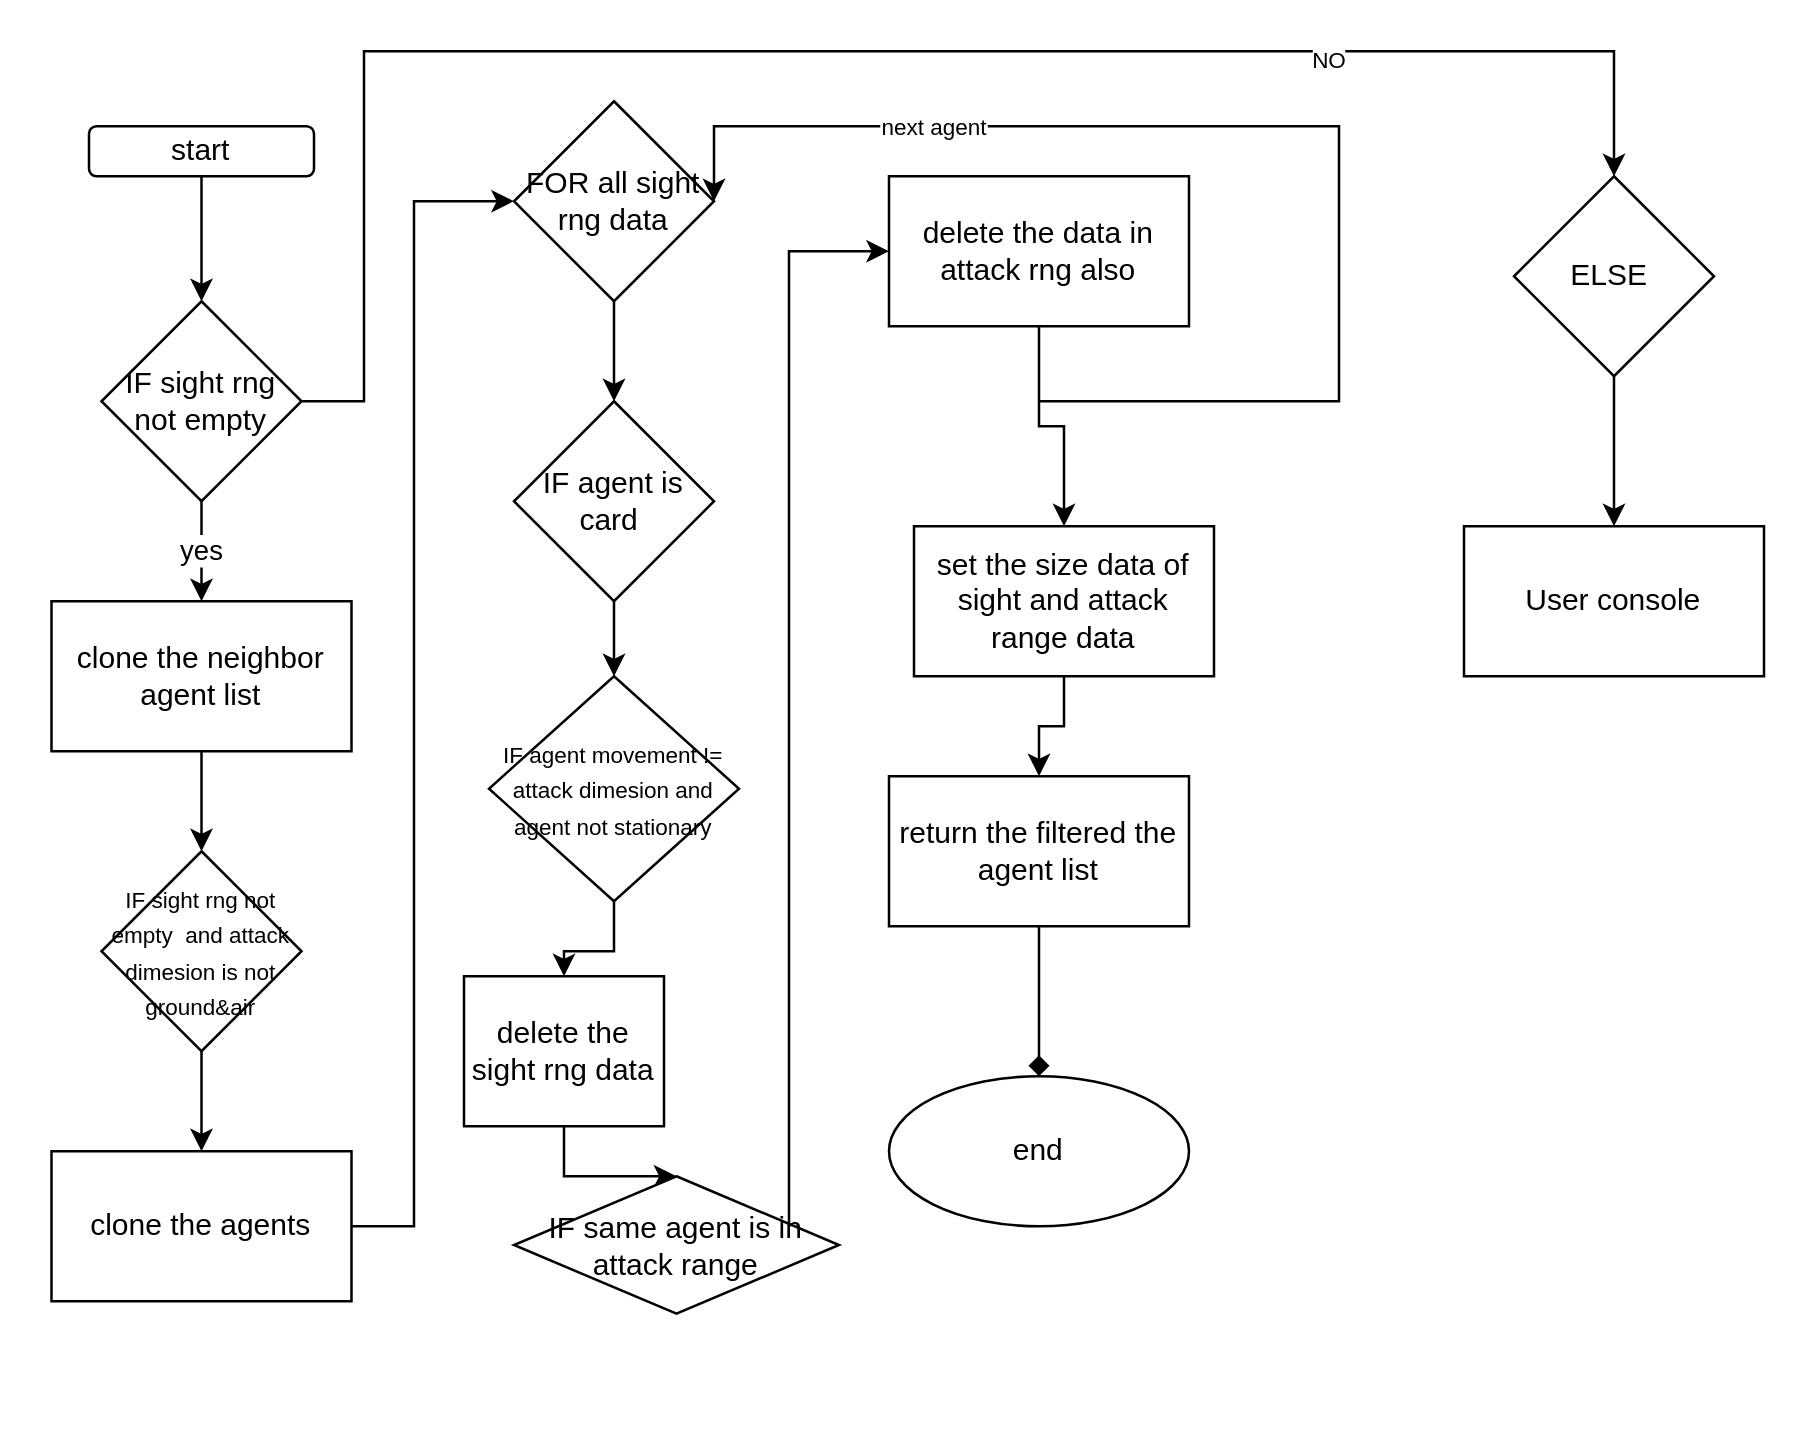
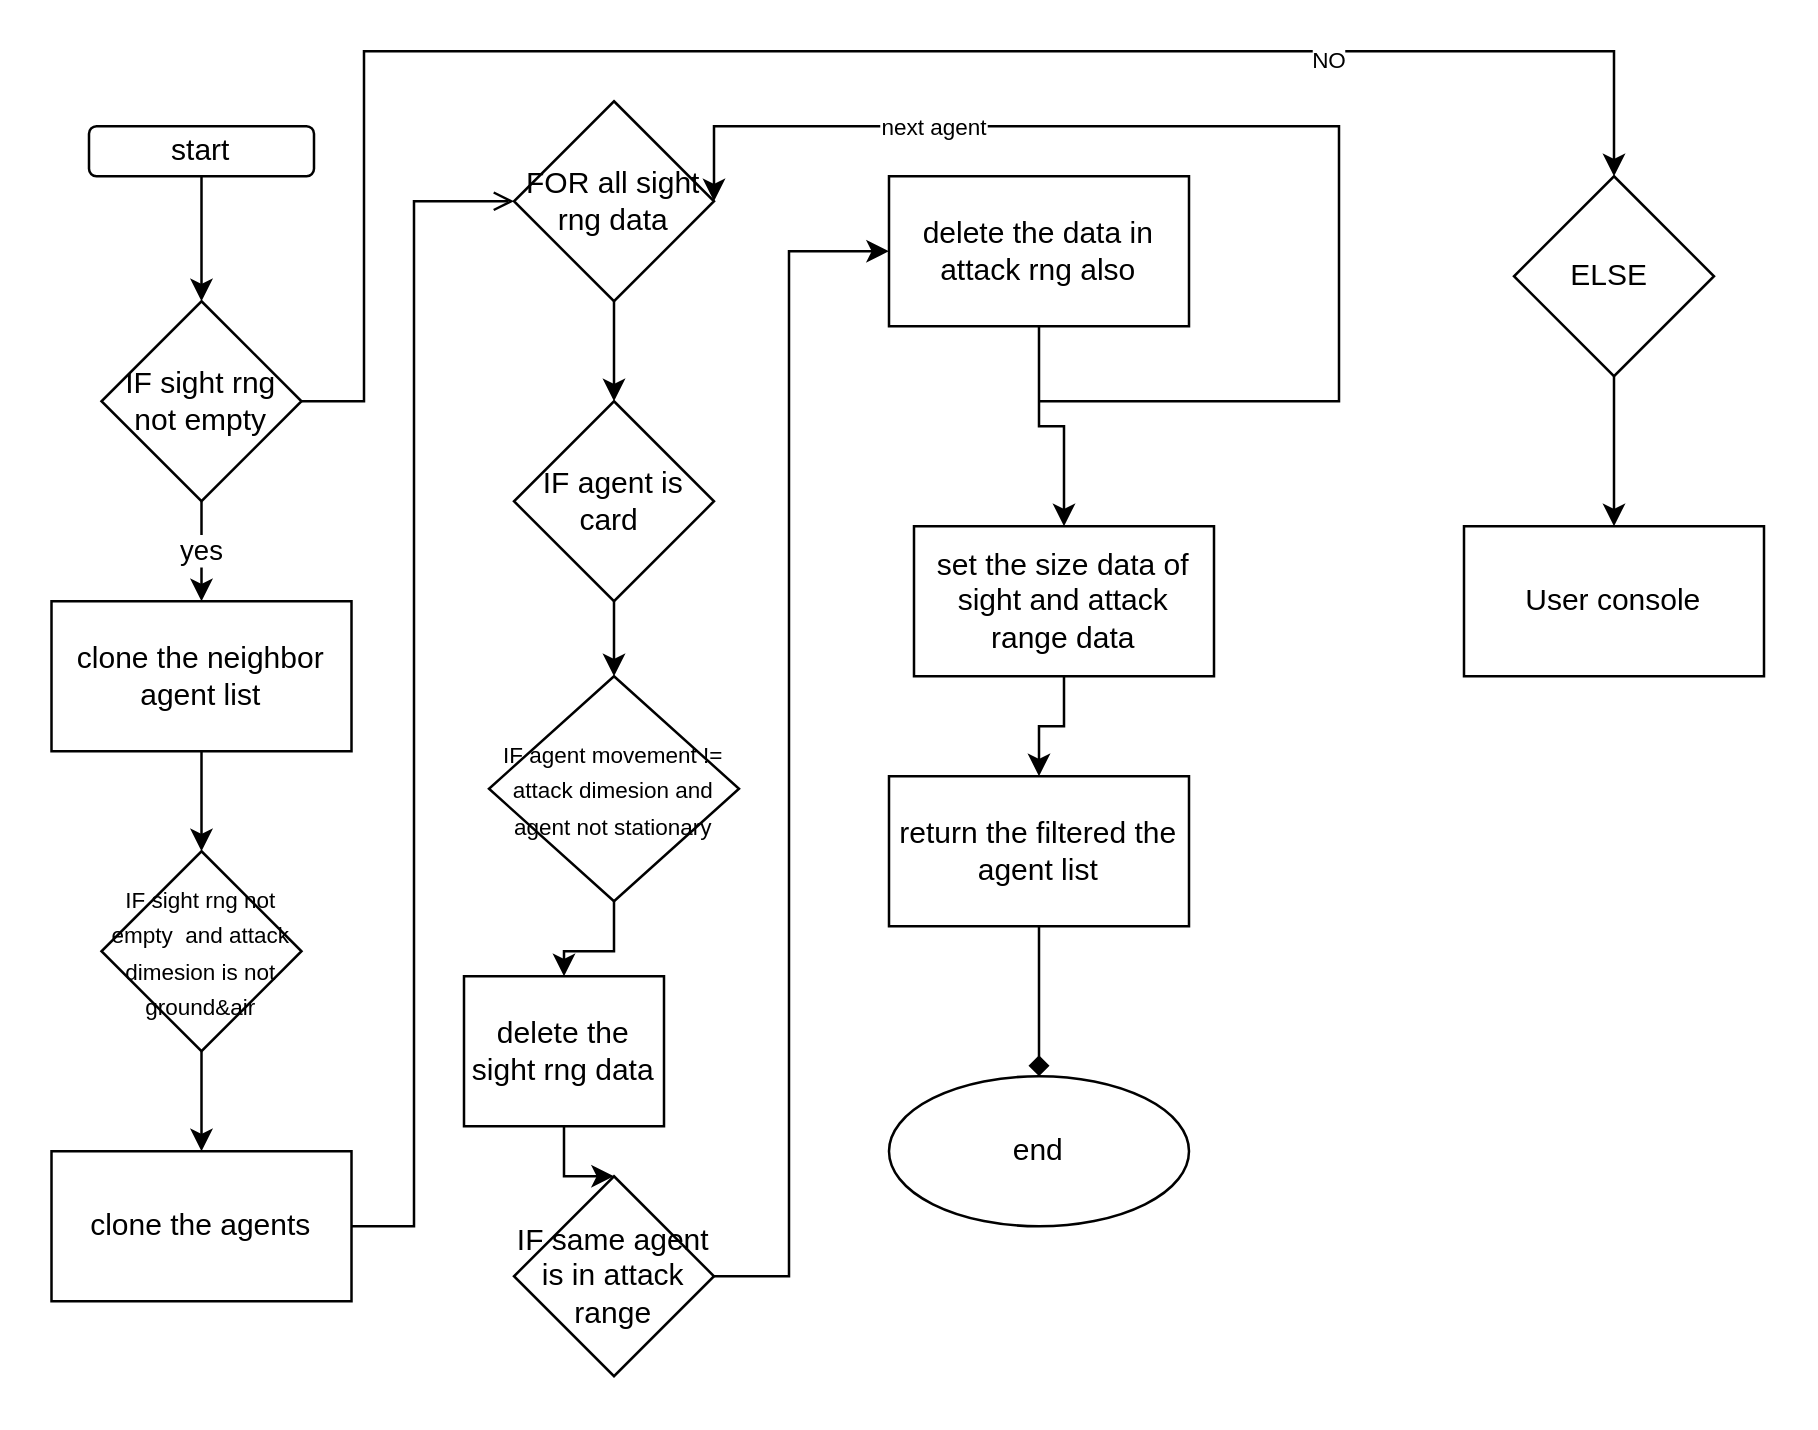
(496, 201) -> (500, 201)
(676, 1245) -> (614, 1276)
